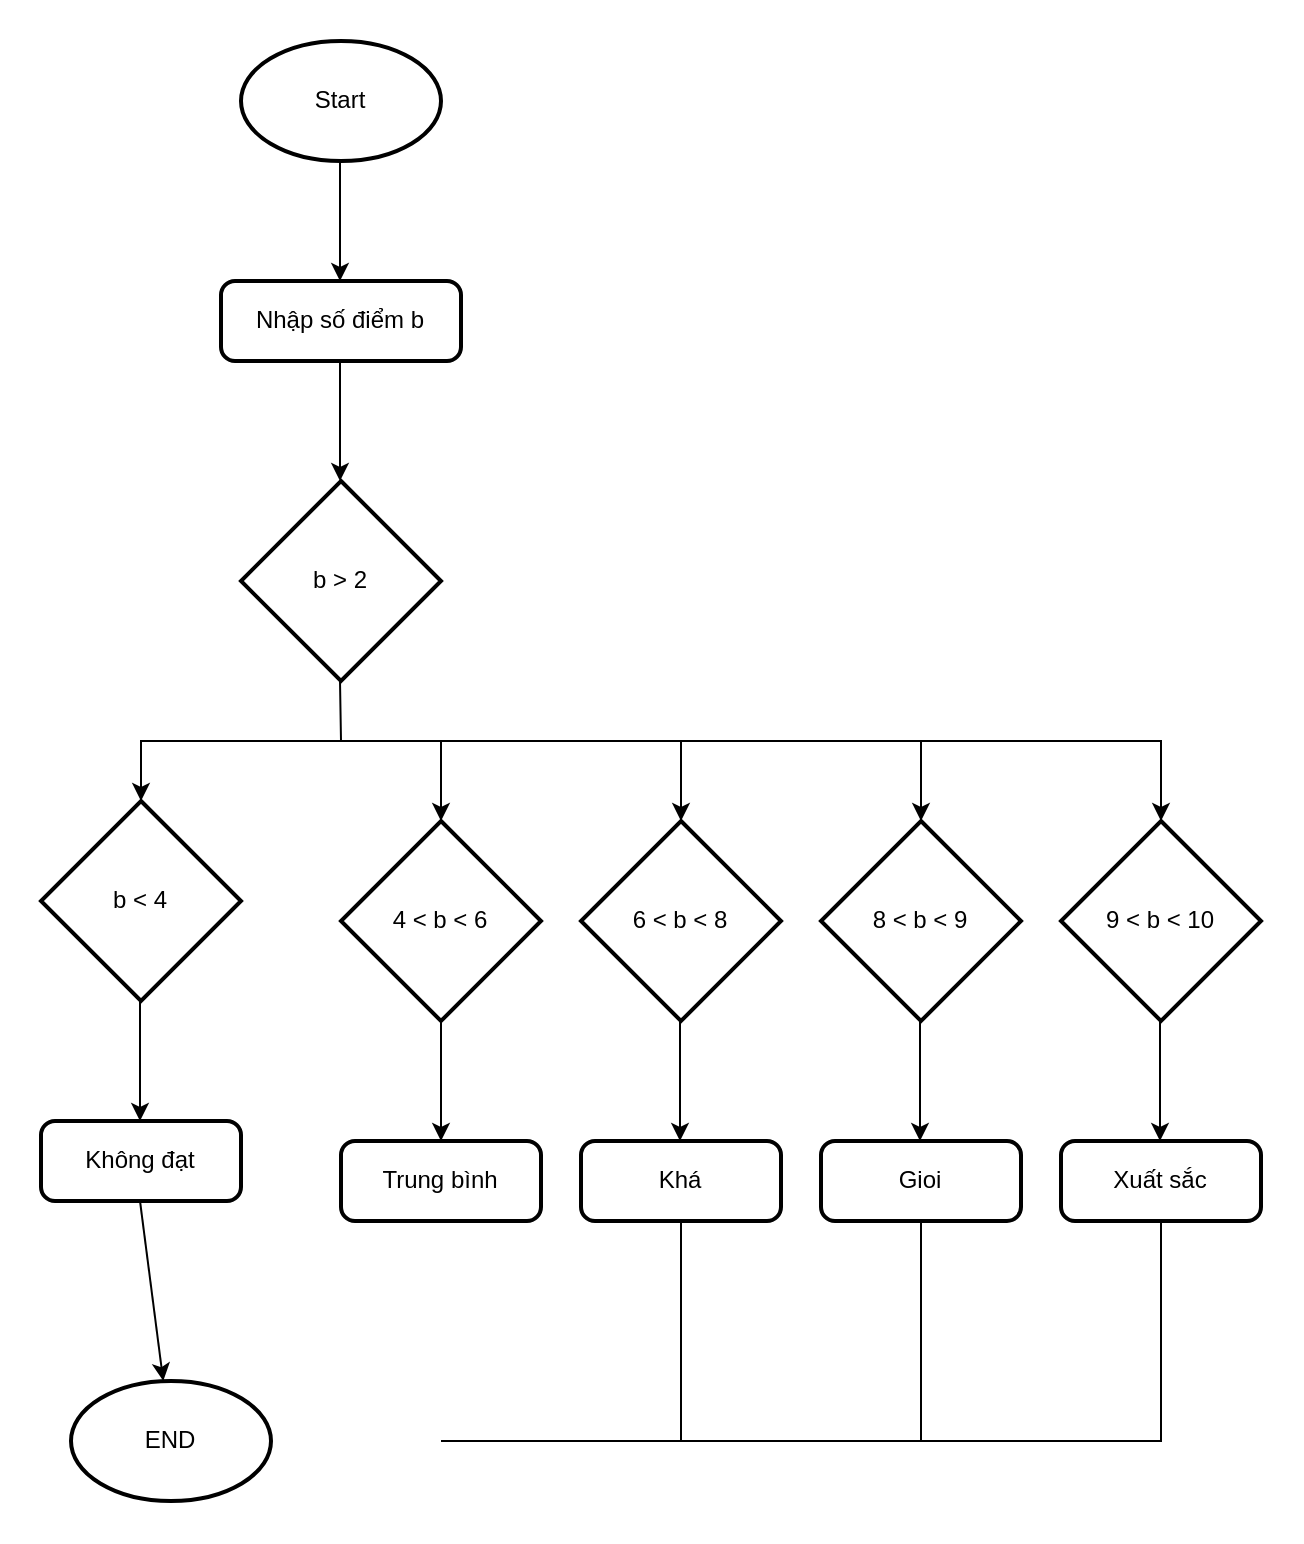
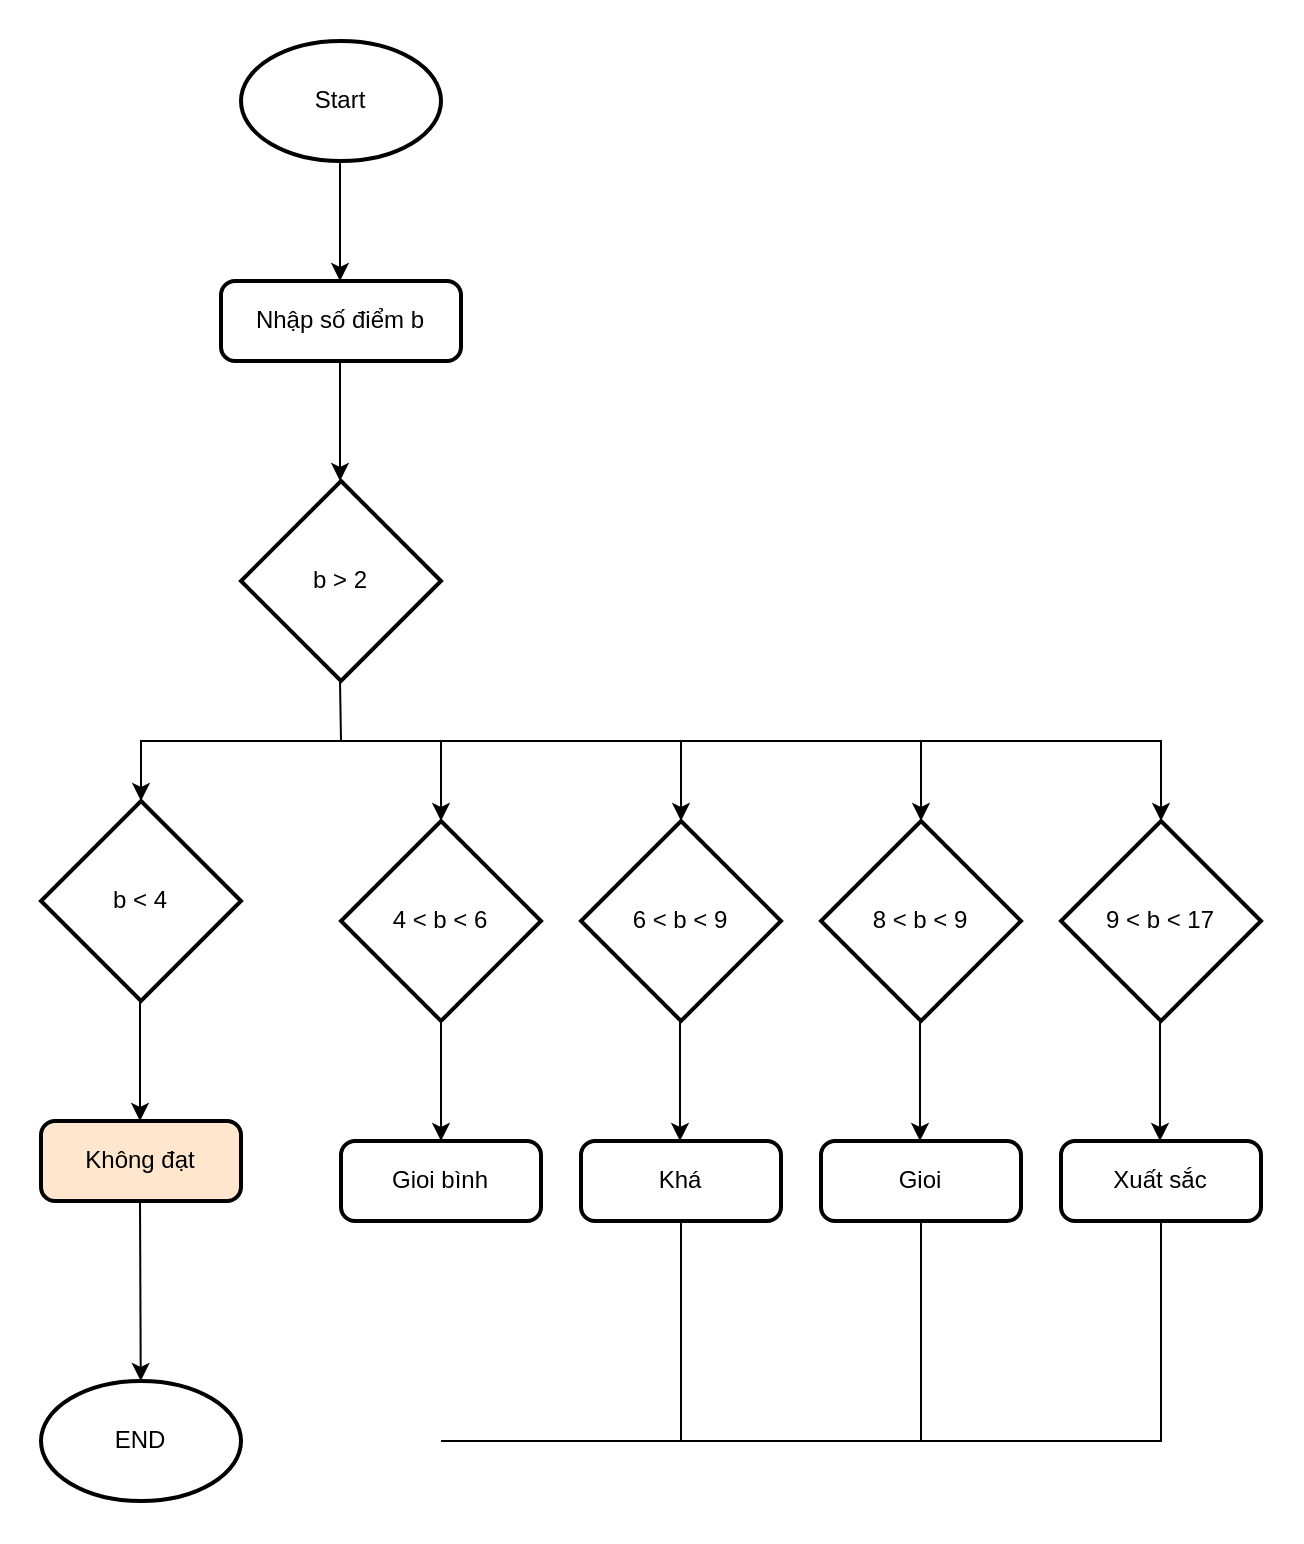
(681, 921) -> (681, 921)
(1161, 921) -> (1161, 921)
(141, 1161) -> (141, 1161)
(441, 1181) -> (441, 1181)
(171, 1441) -> (141, 1441)
